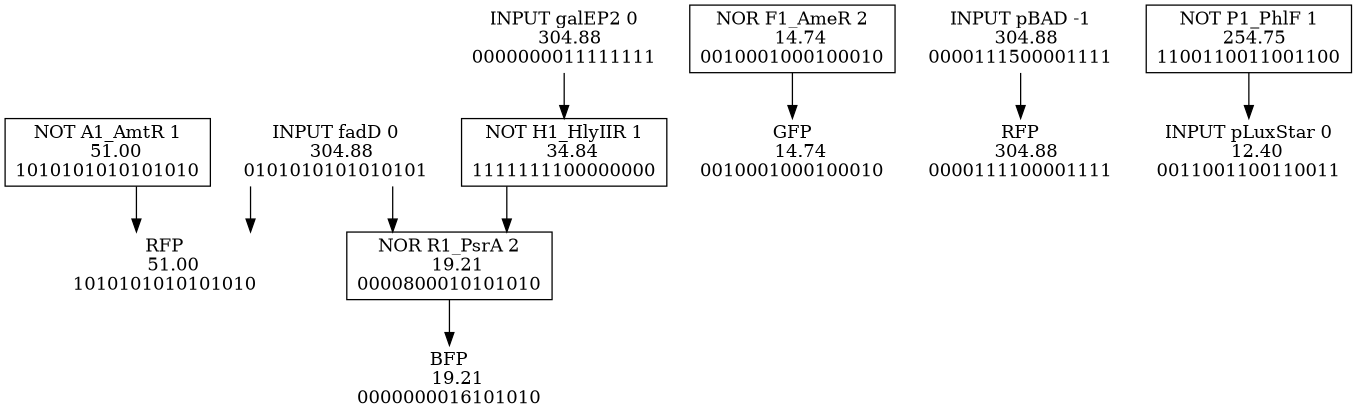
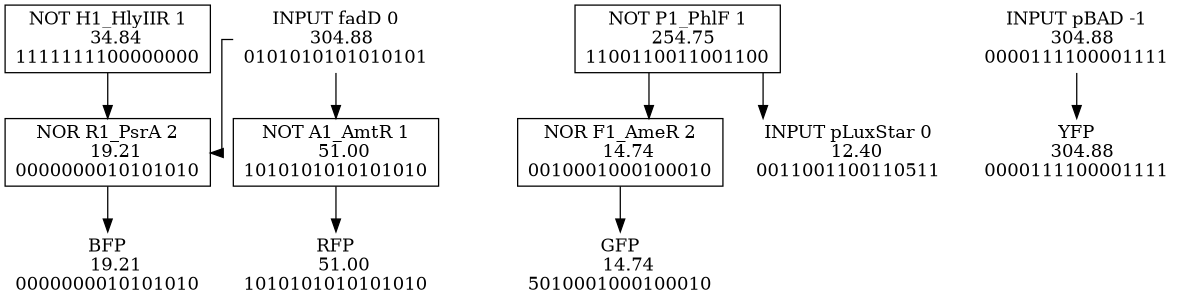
(564, 39) -> none
(1021, 39) -> (1077, 39)
none -> (649, 89)
(792, 152) -> (620, 266)
(1021, 152) -> (1077, 152)
(1249, 152) -> (849, 152)
(251, 203) -> (336, 89)
(449, 266) -> (108, 152)
(449, 379) -> (108, 266)
